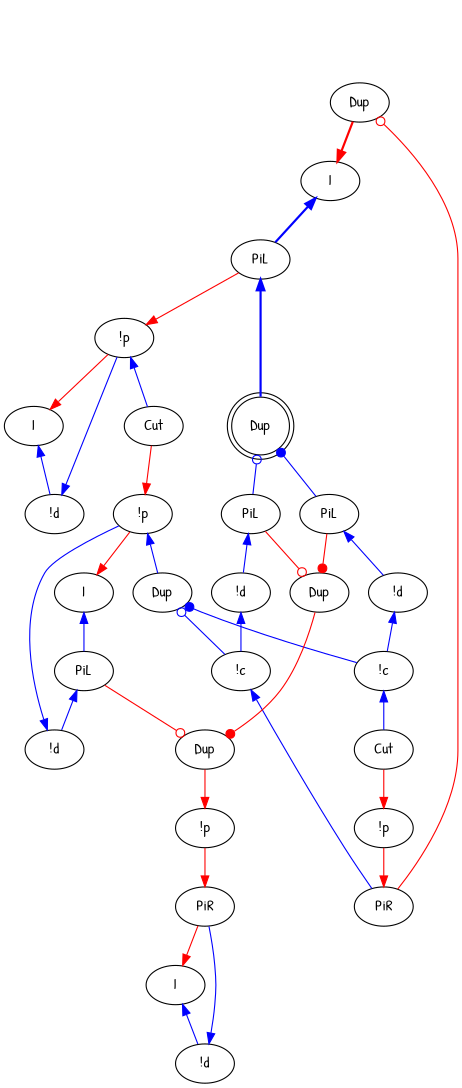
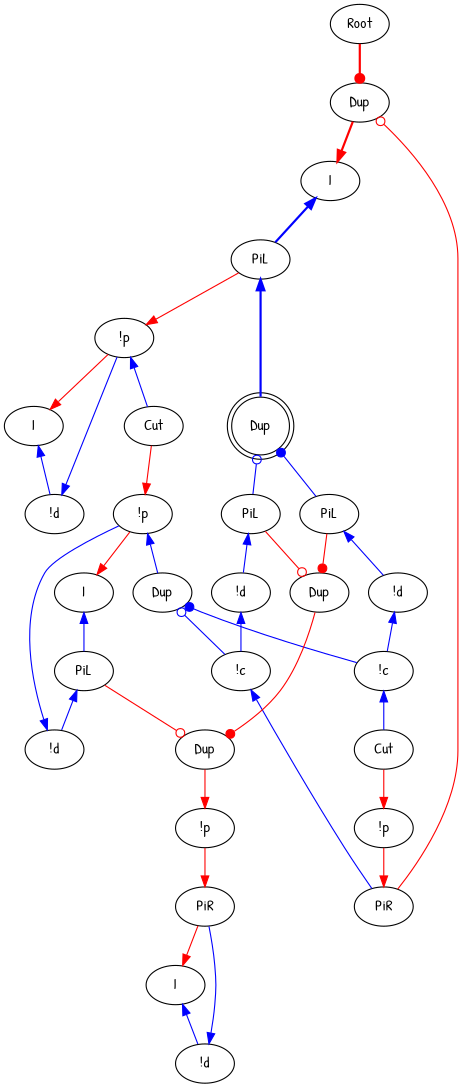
none -> (360, 24)
